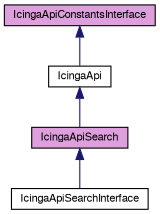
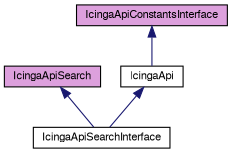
(80, 113) -> (123, 111)
